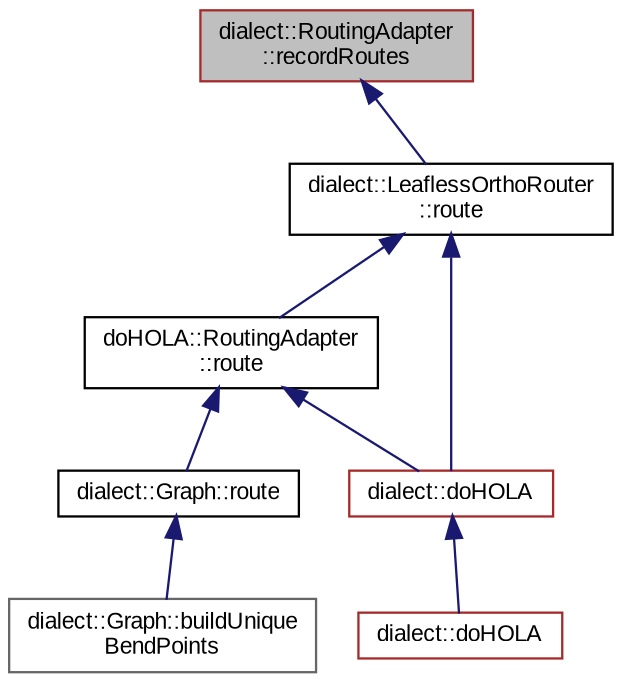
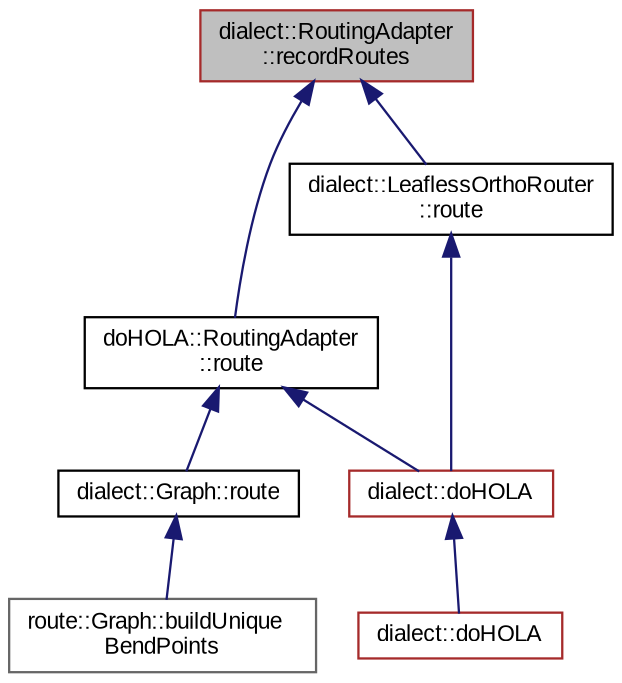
(332, 282) -> (257, 206)
(163, 636) -> (163, 636)
